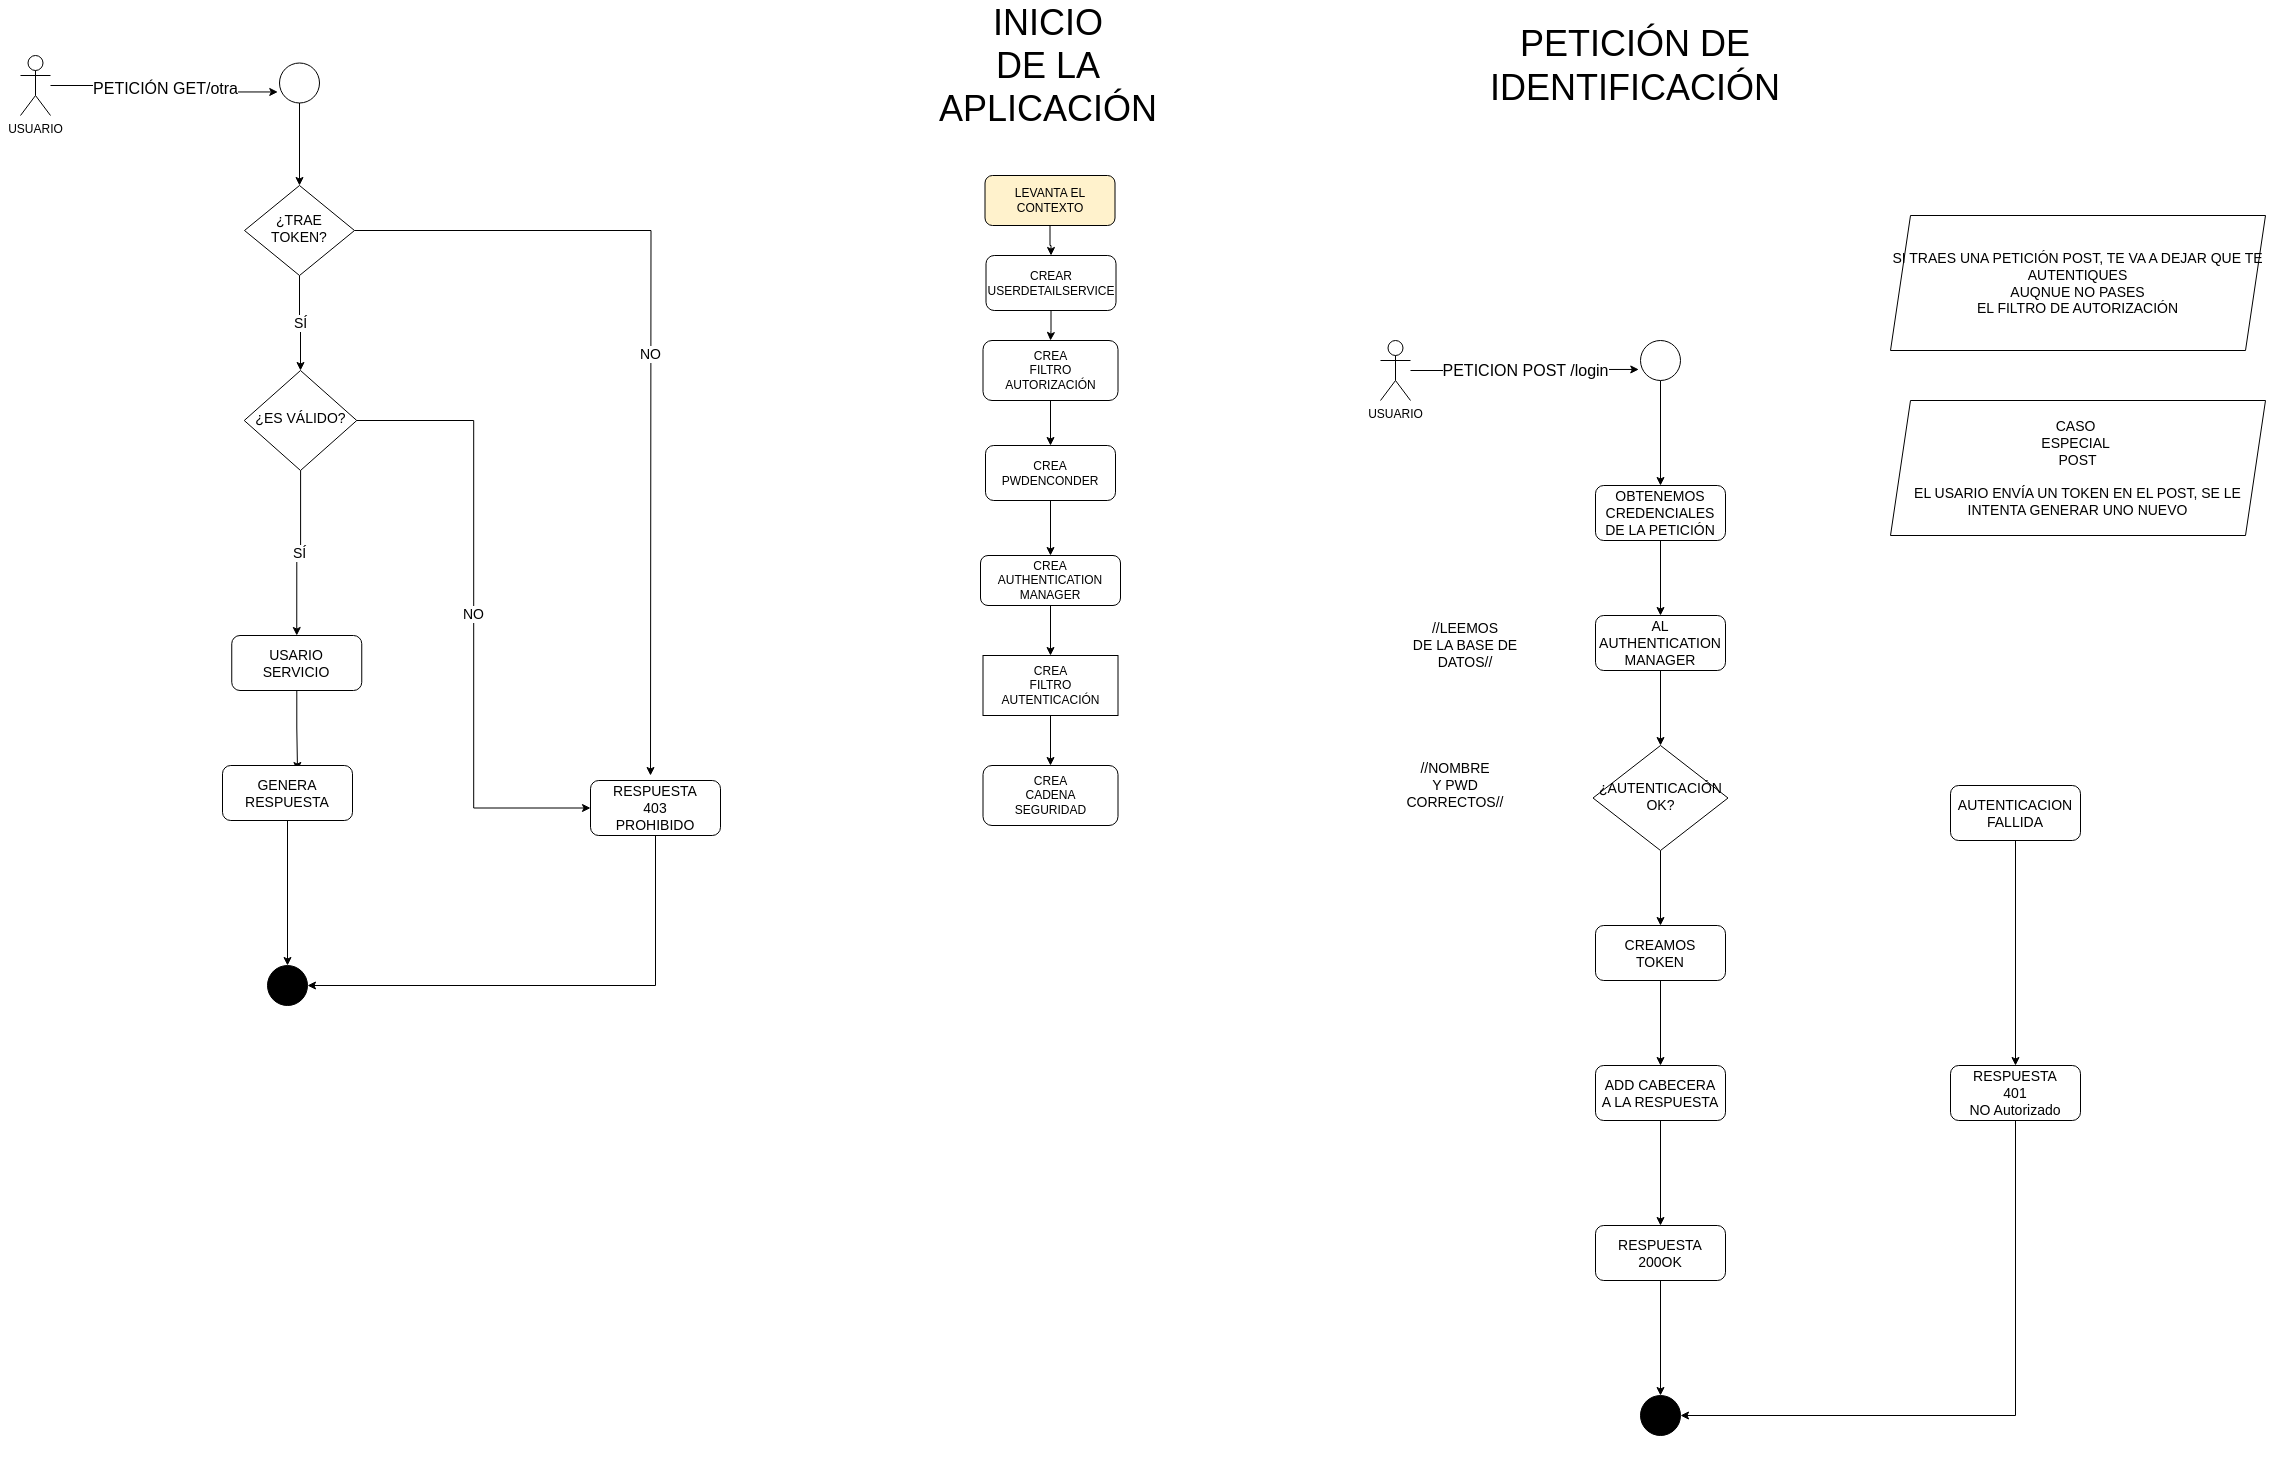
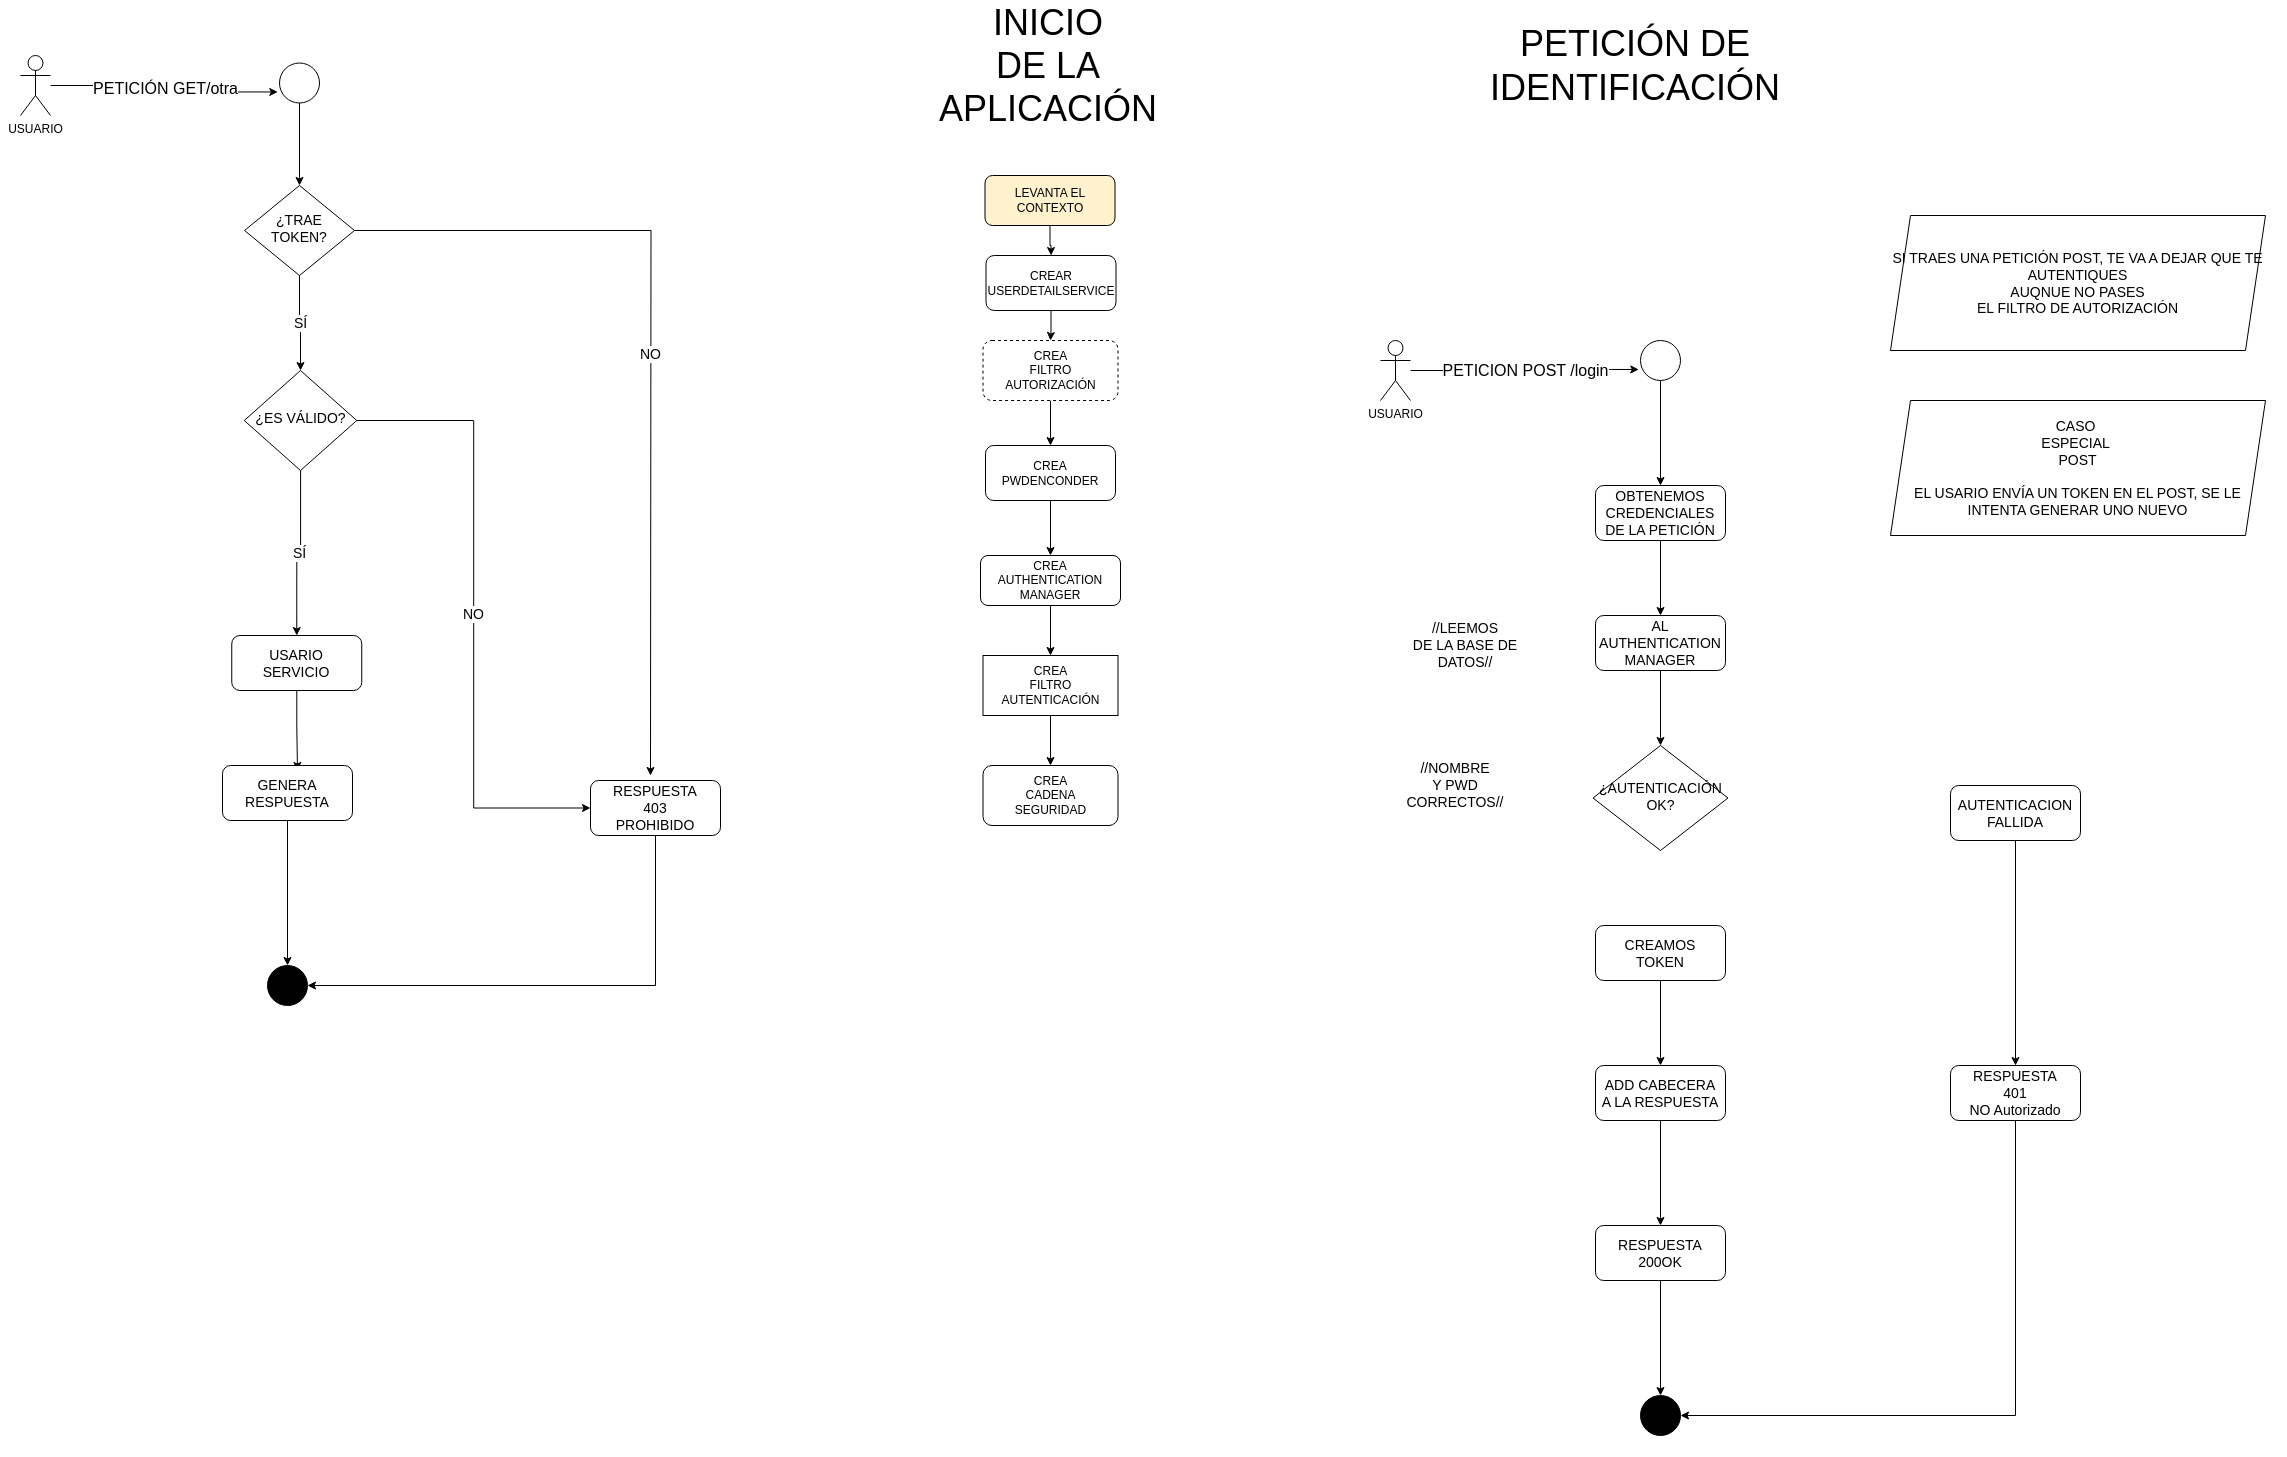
(1051, 371) -> (1051, 371)
(1661, 885) -> none
